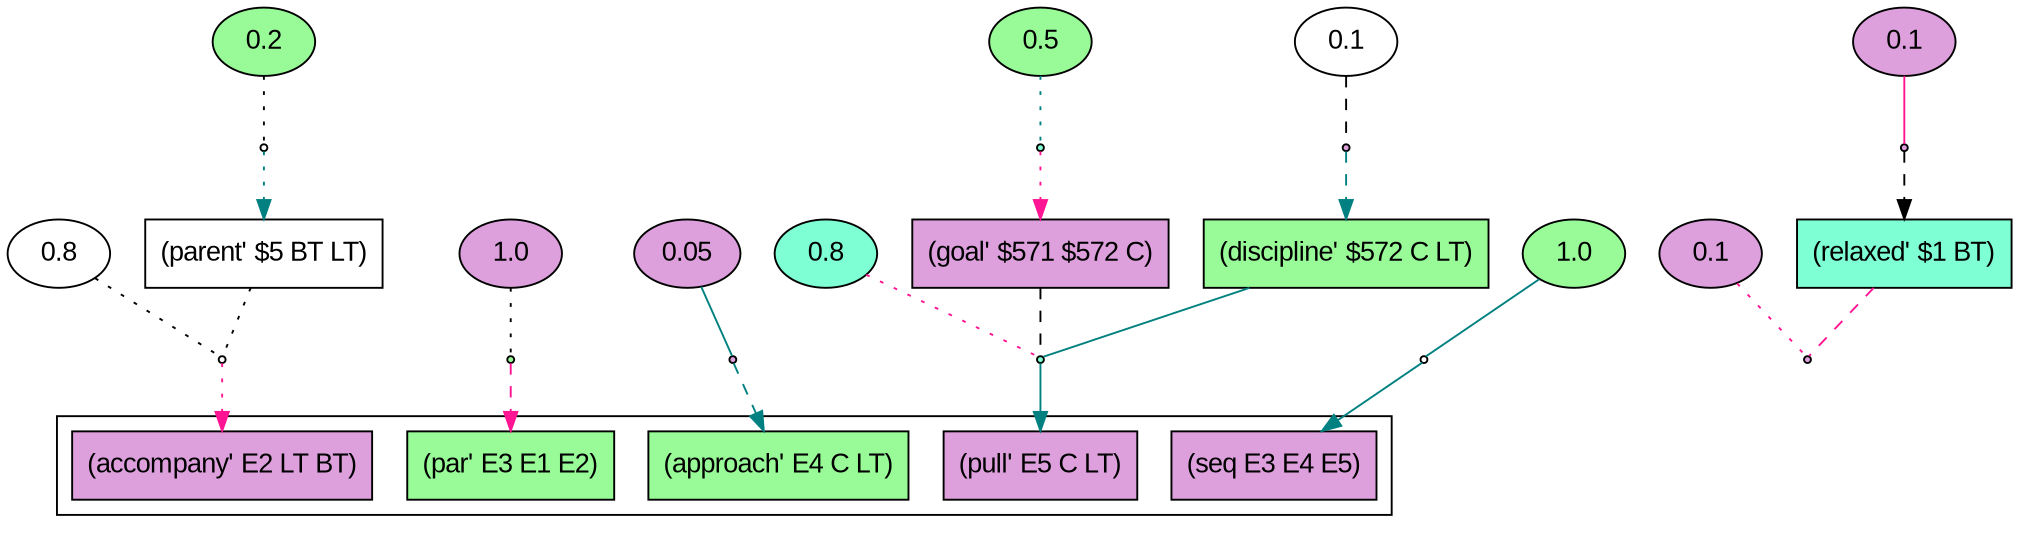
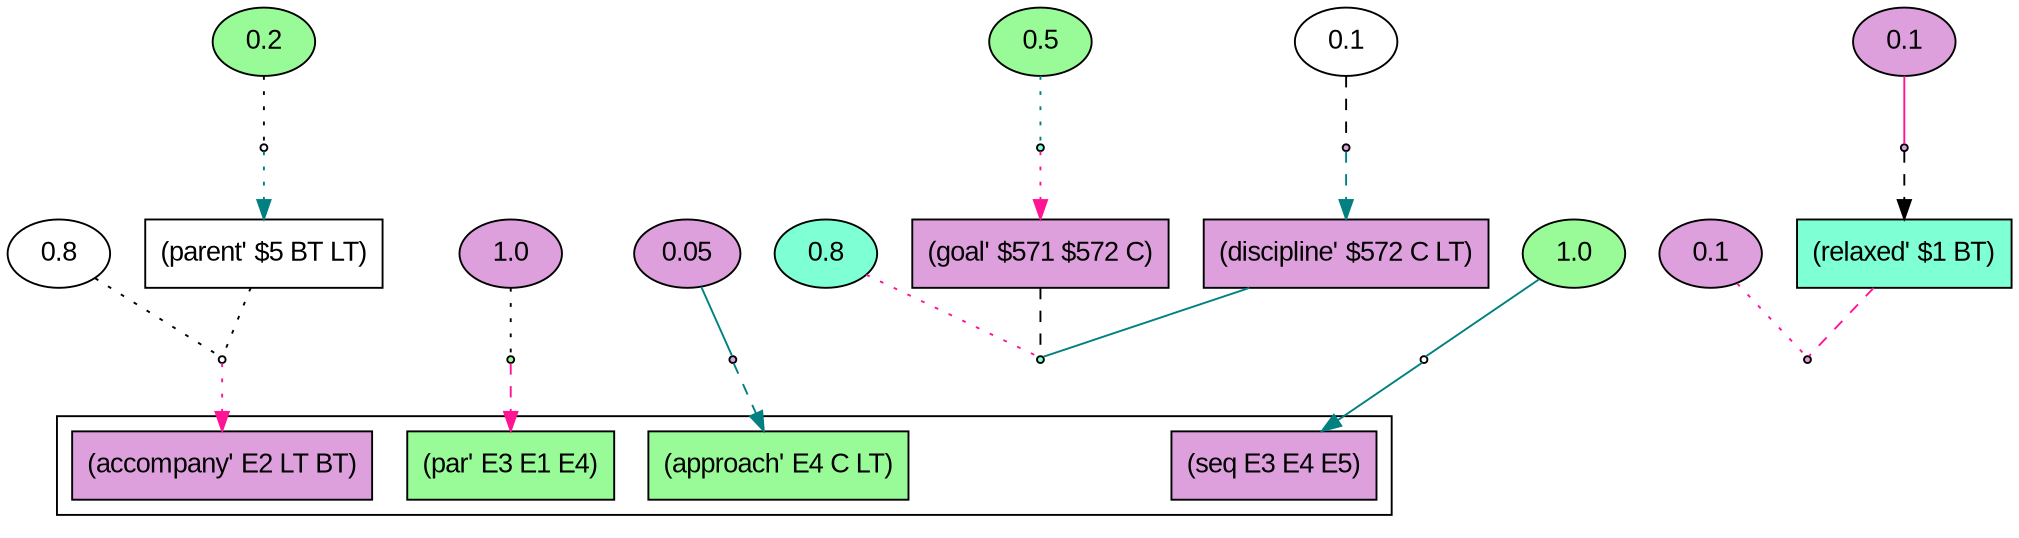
(1346, 254) -> (1346, 254)
(511, 466) -> (511, 466)
(1040, 466) -> none
